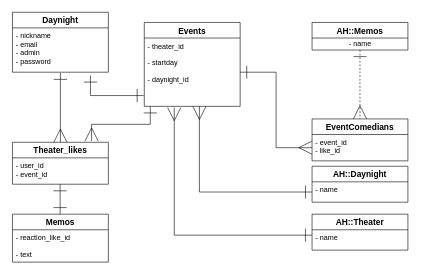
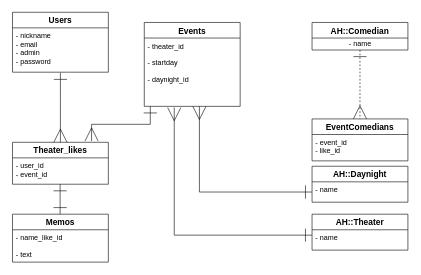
(60, 21) -> (60, 21)
(360, 31) -> (360, 31)
(106, 96) -> none
(291, 148) -> none
(47, 238) -> (40, 238)
